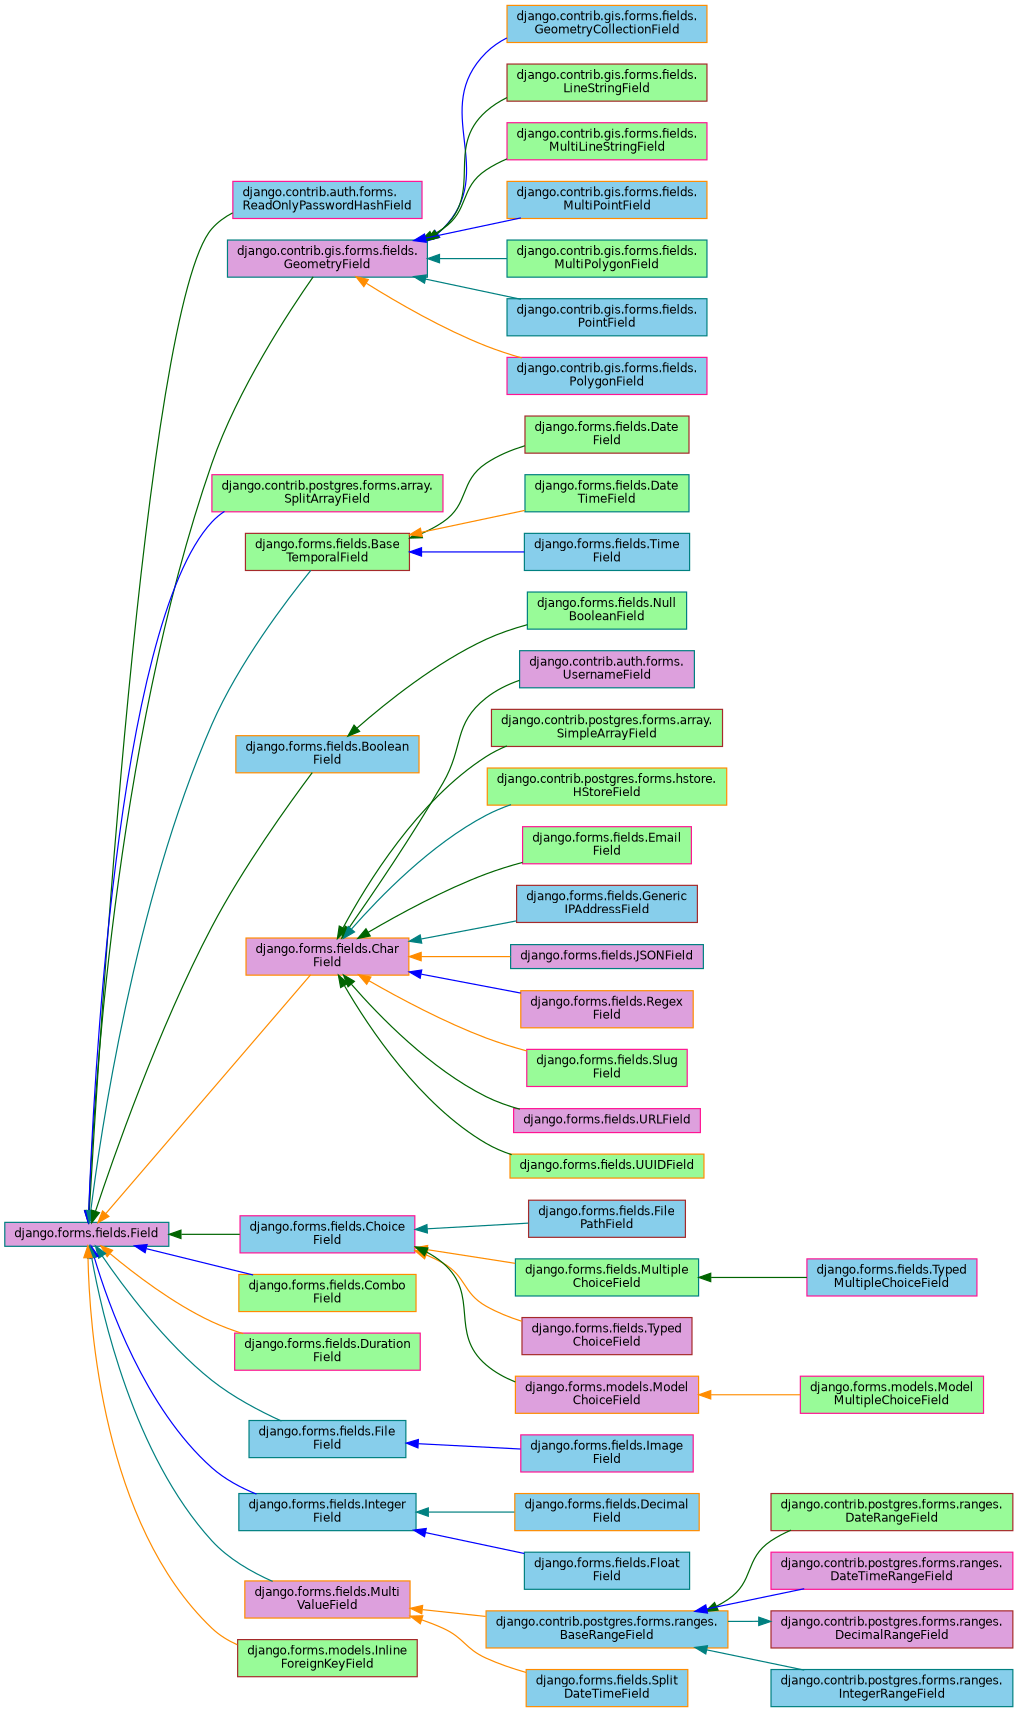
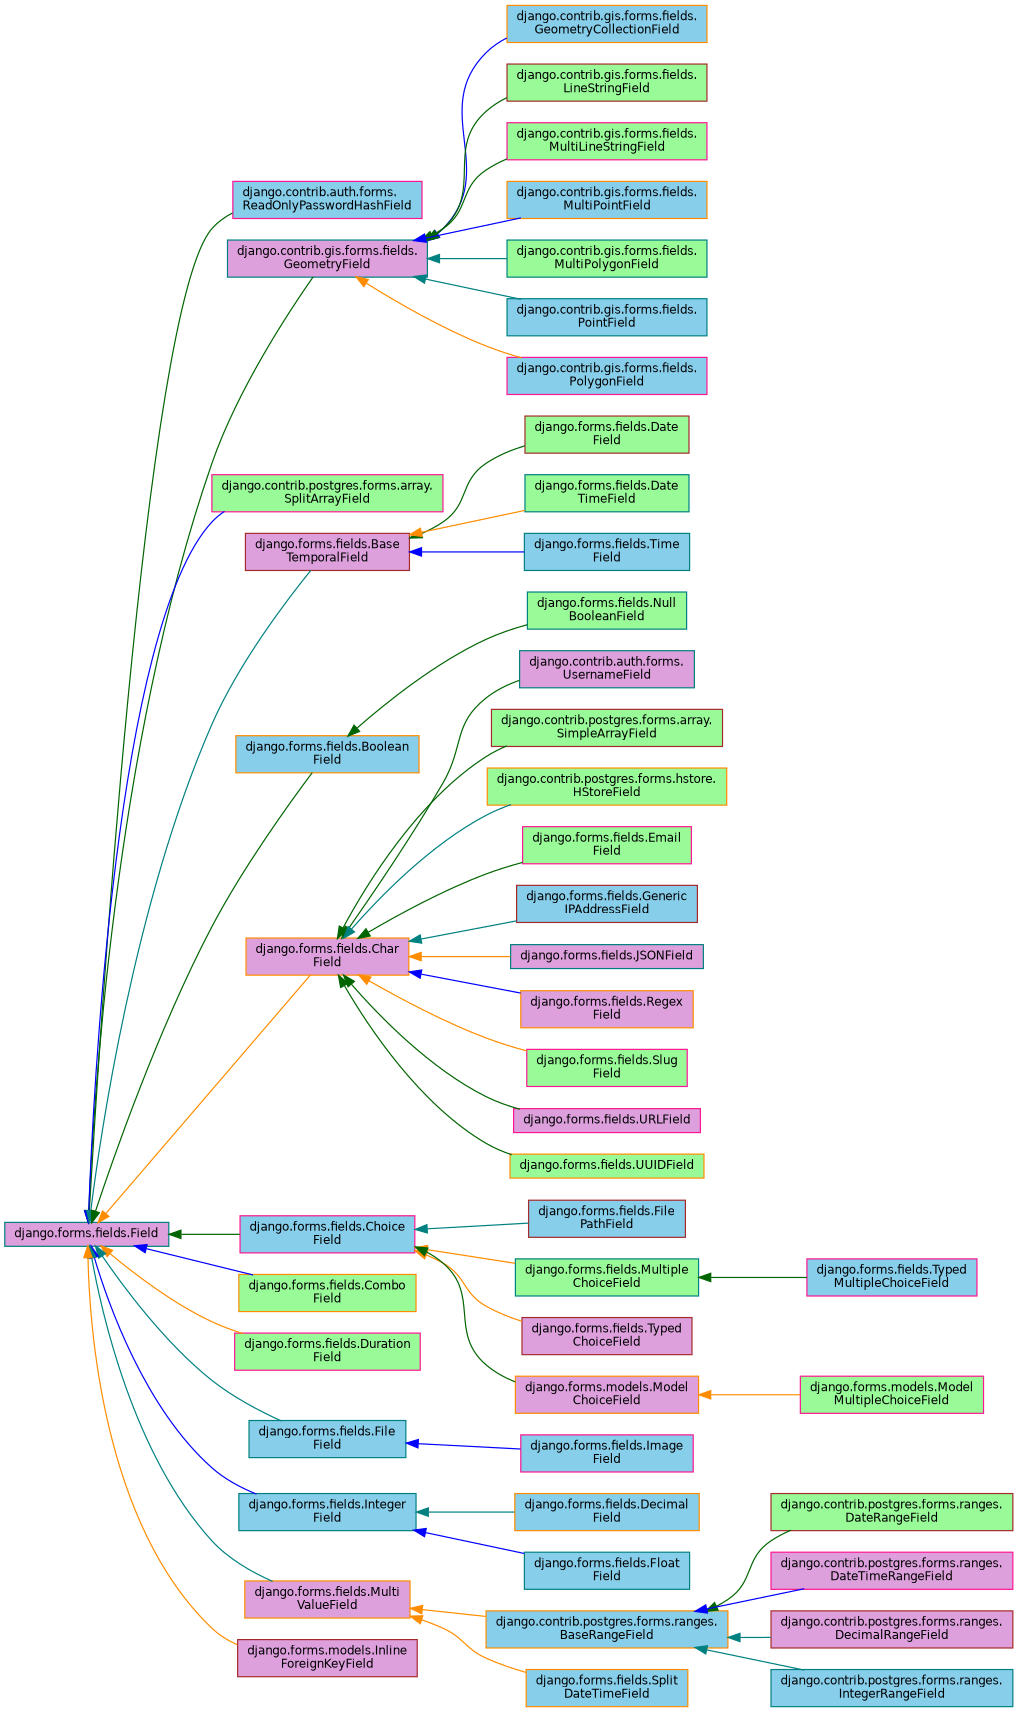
(327, 552) -> (327, 552)
(743, 1621) -> (755, 1637)
(327, 1658) -> (327, 1658)
